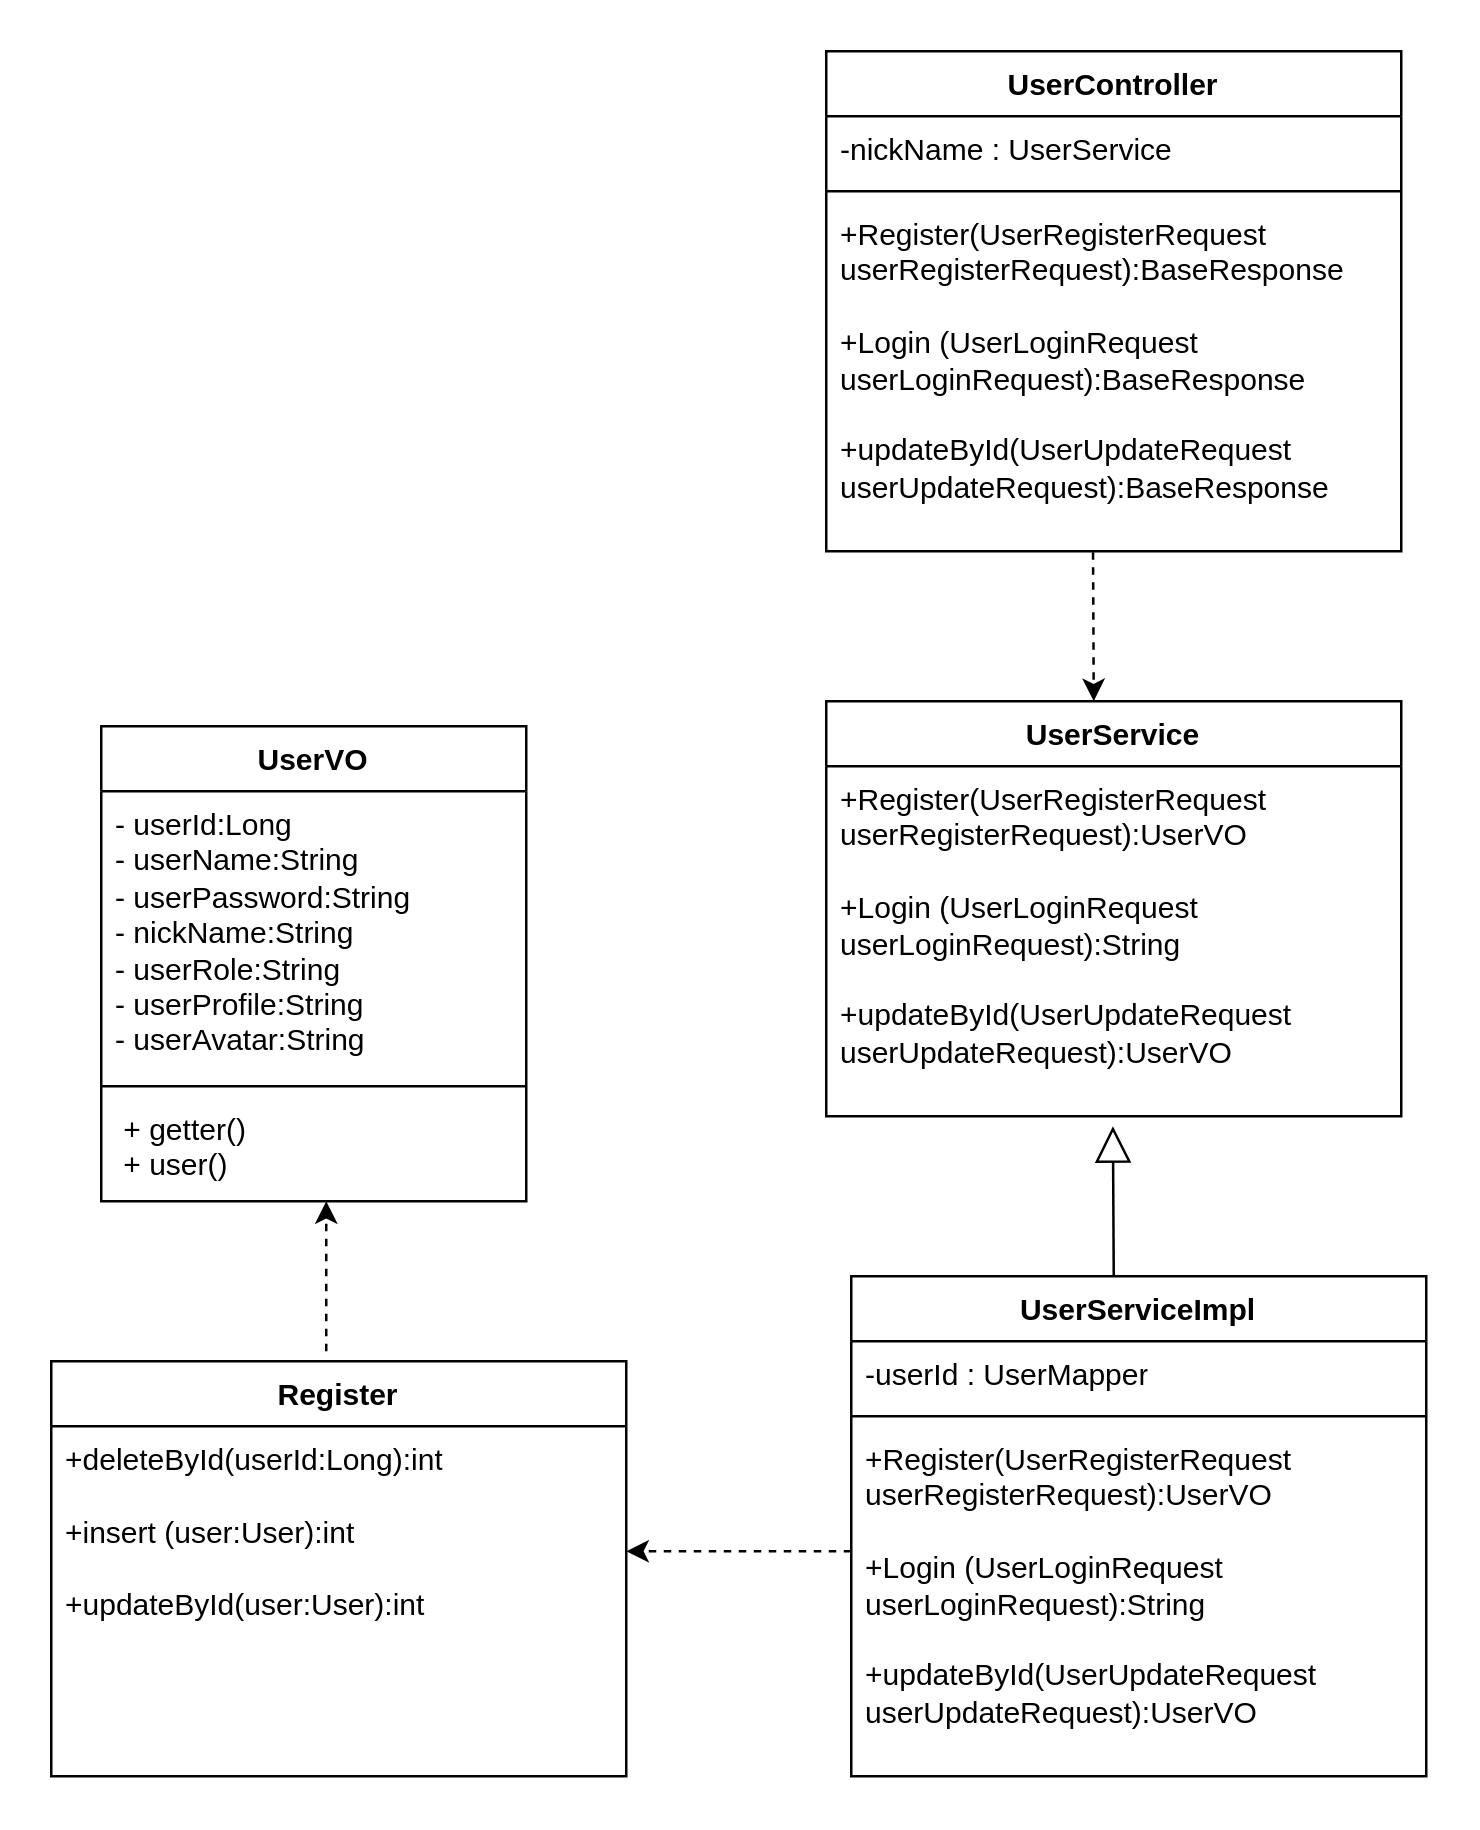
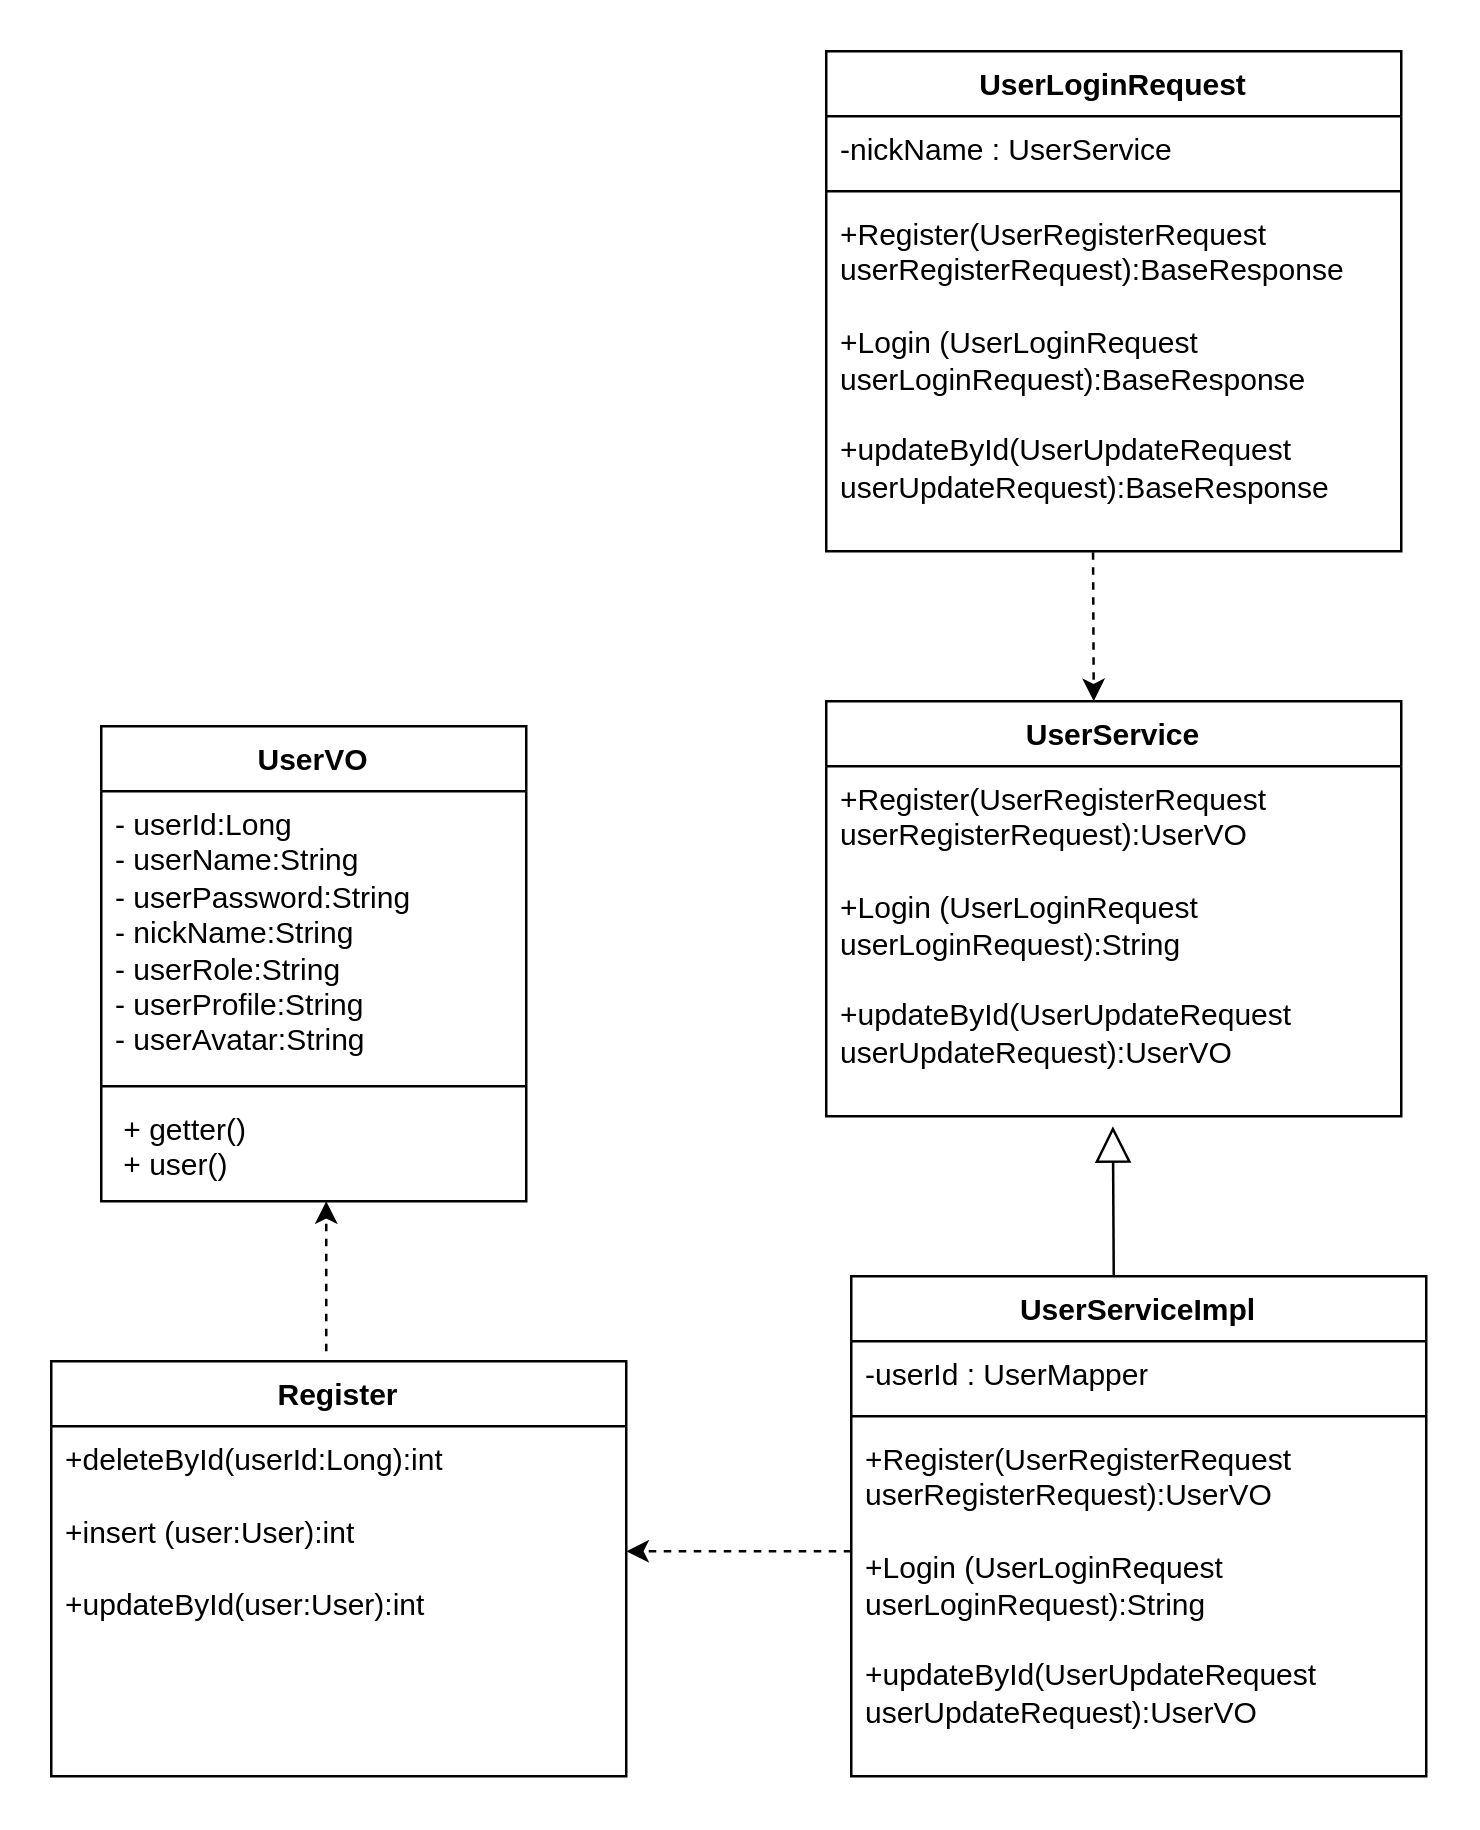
(1114, 87) -> (1114, 87)
